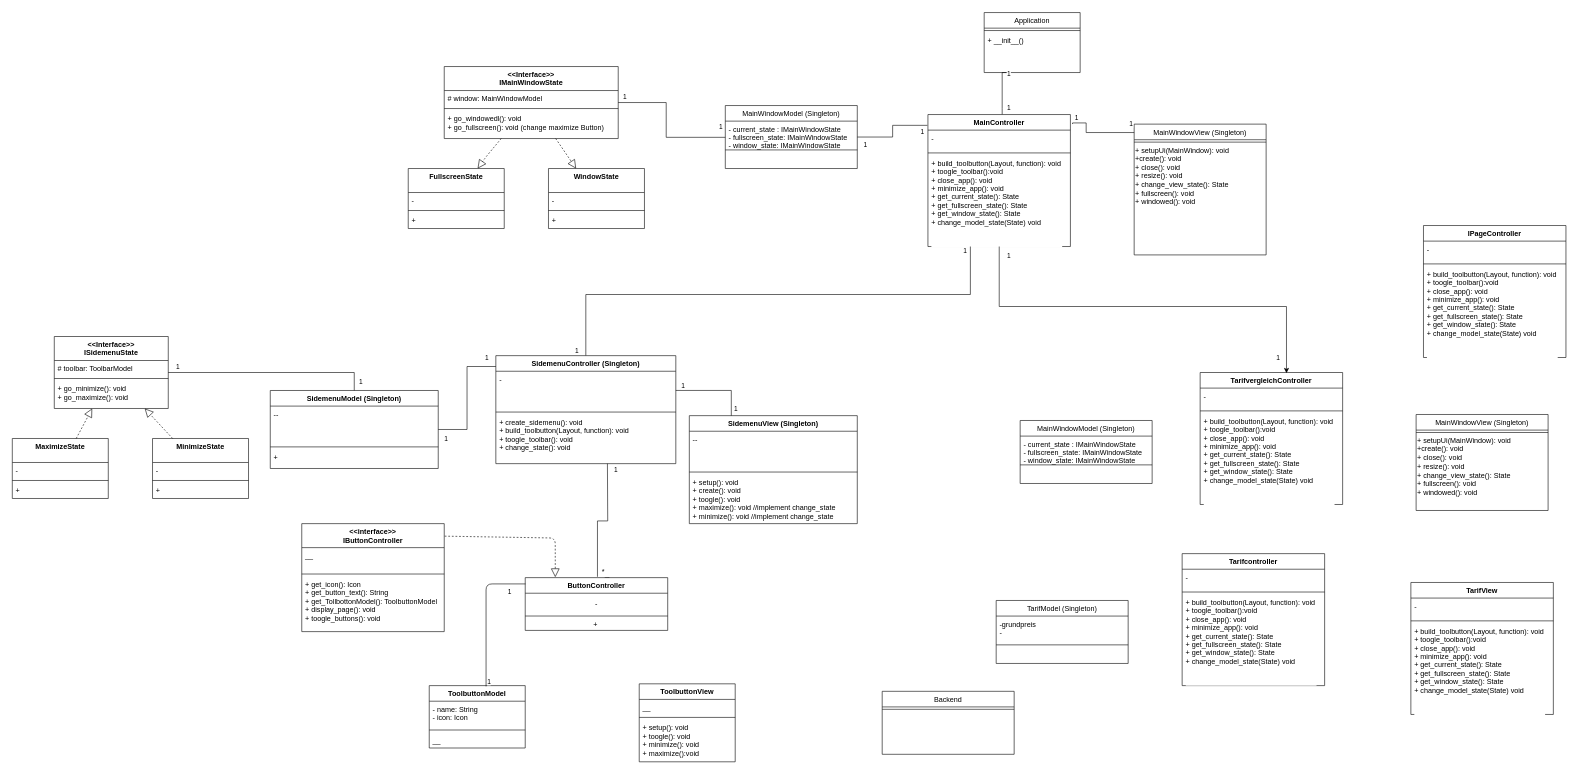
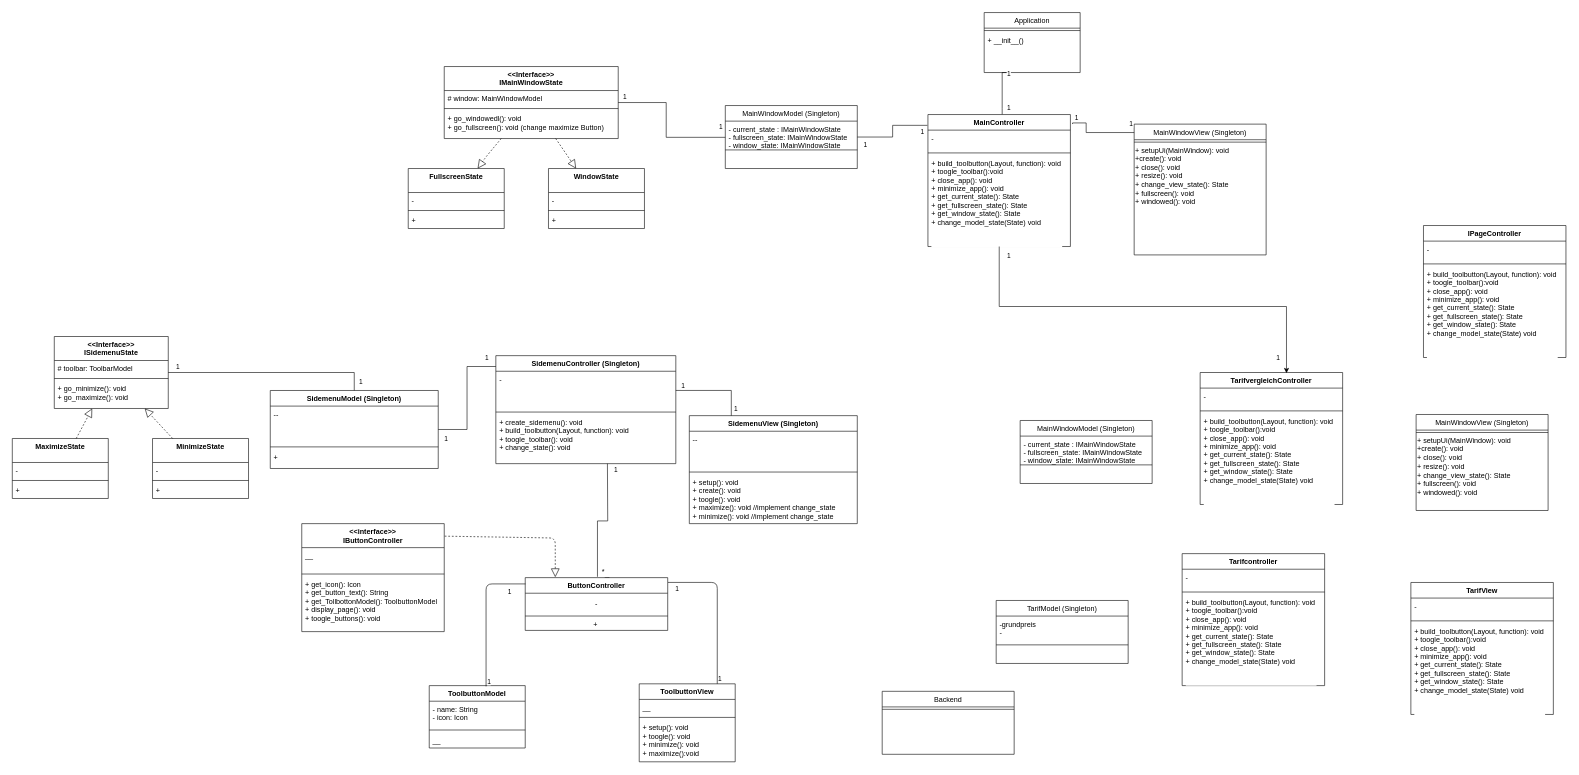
(770, 294) -> none
none -> (717, 609)
